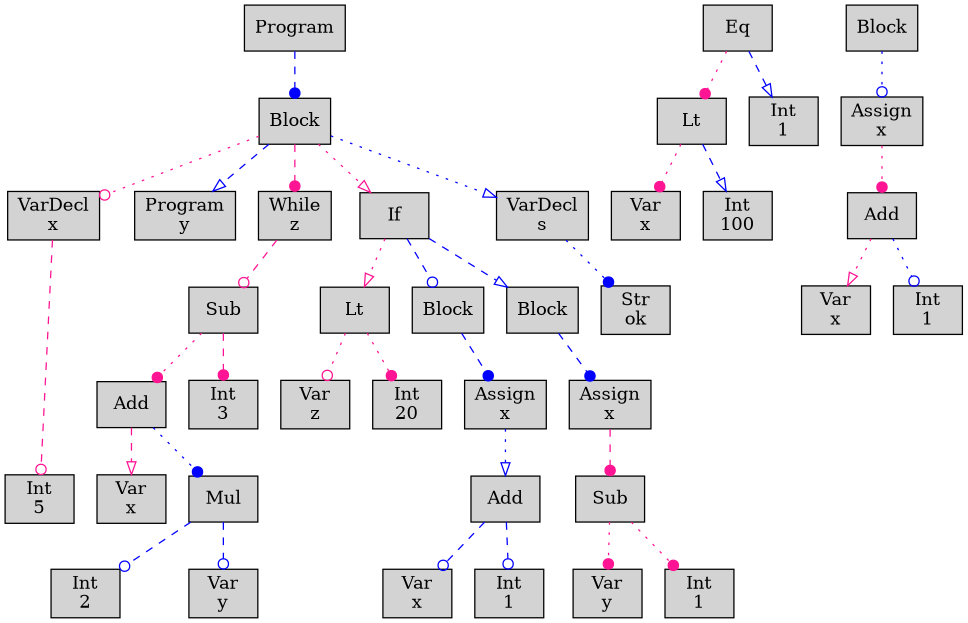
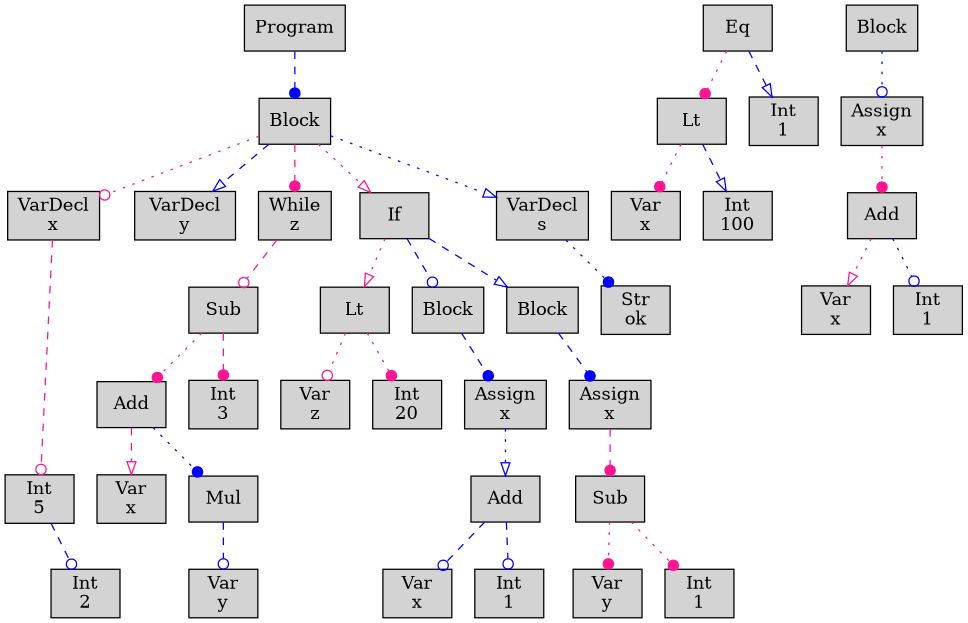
(185, 216) -> (185, 216)
(160, 543) -> (60, 542)
